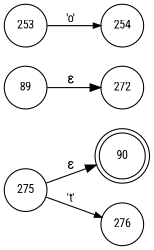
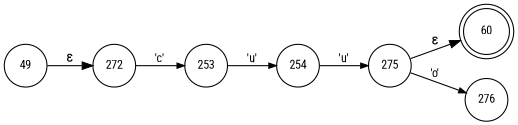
(71, 19) -> (252, 59)
none -> (156, 66)
none -> (340, 66)
(26, 88) -> (26, 66)
(122, 156) -> (486, 32)
(71, 199) -> (435, 74)
